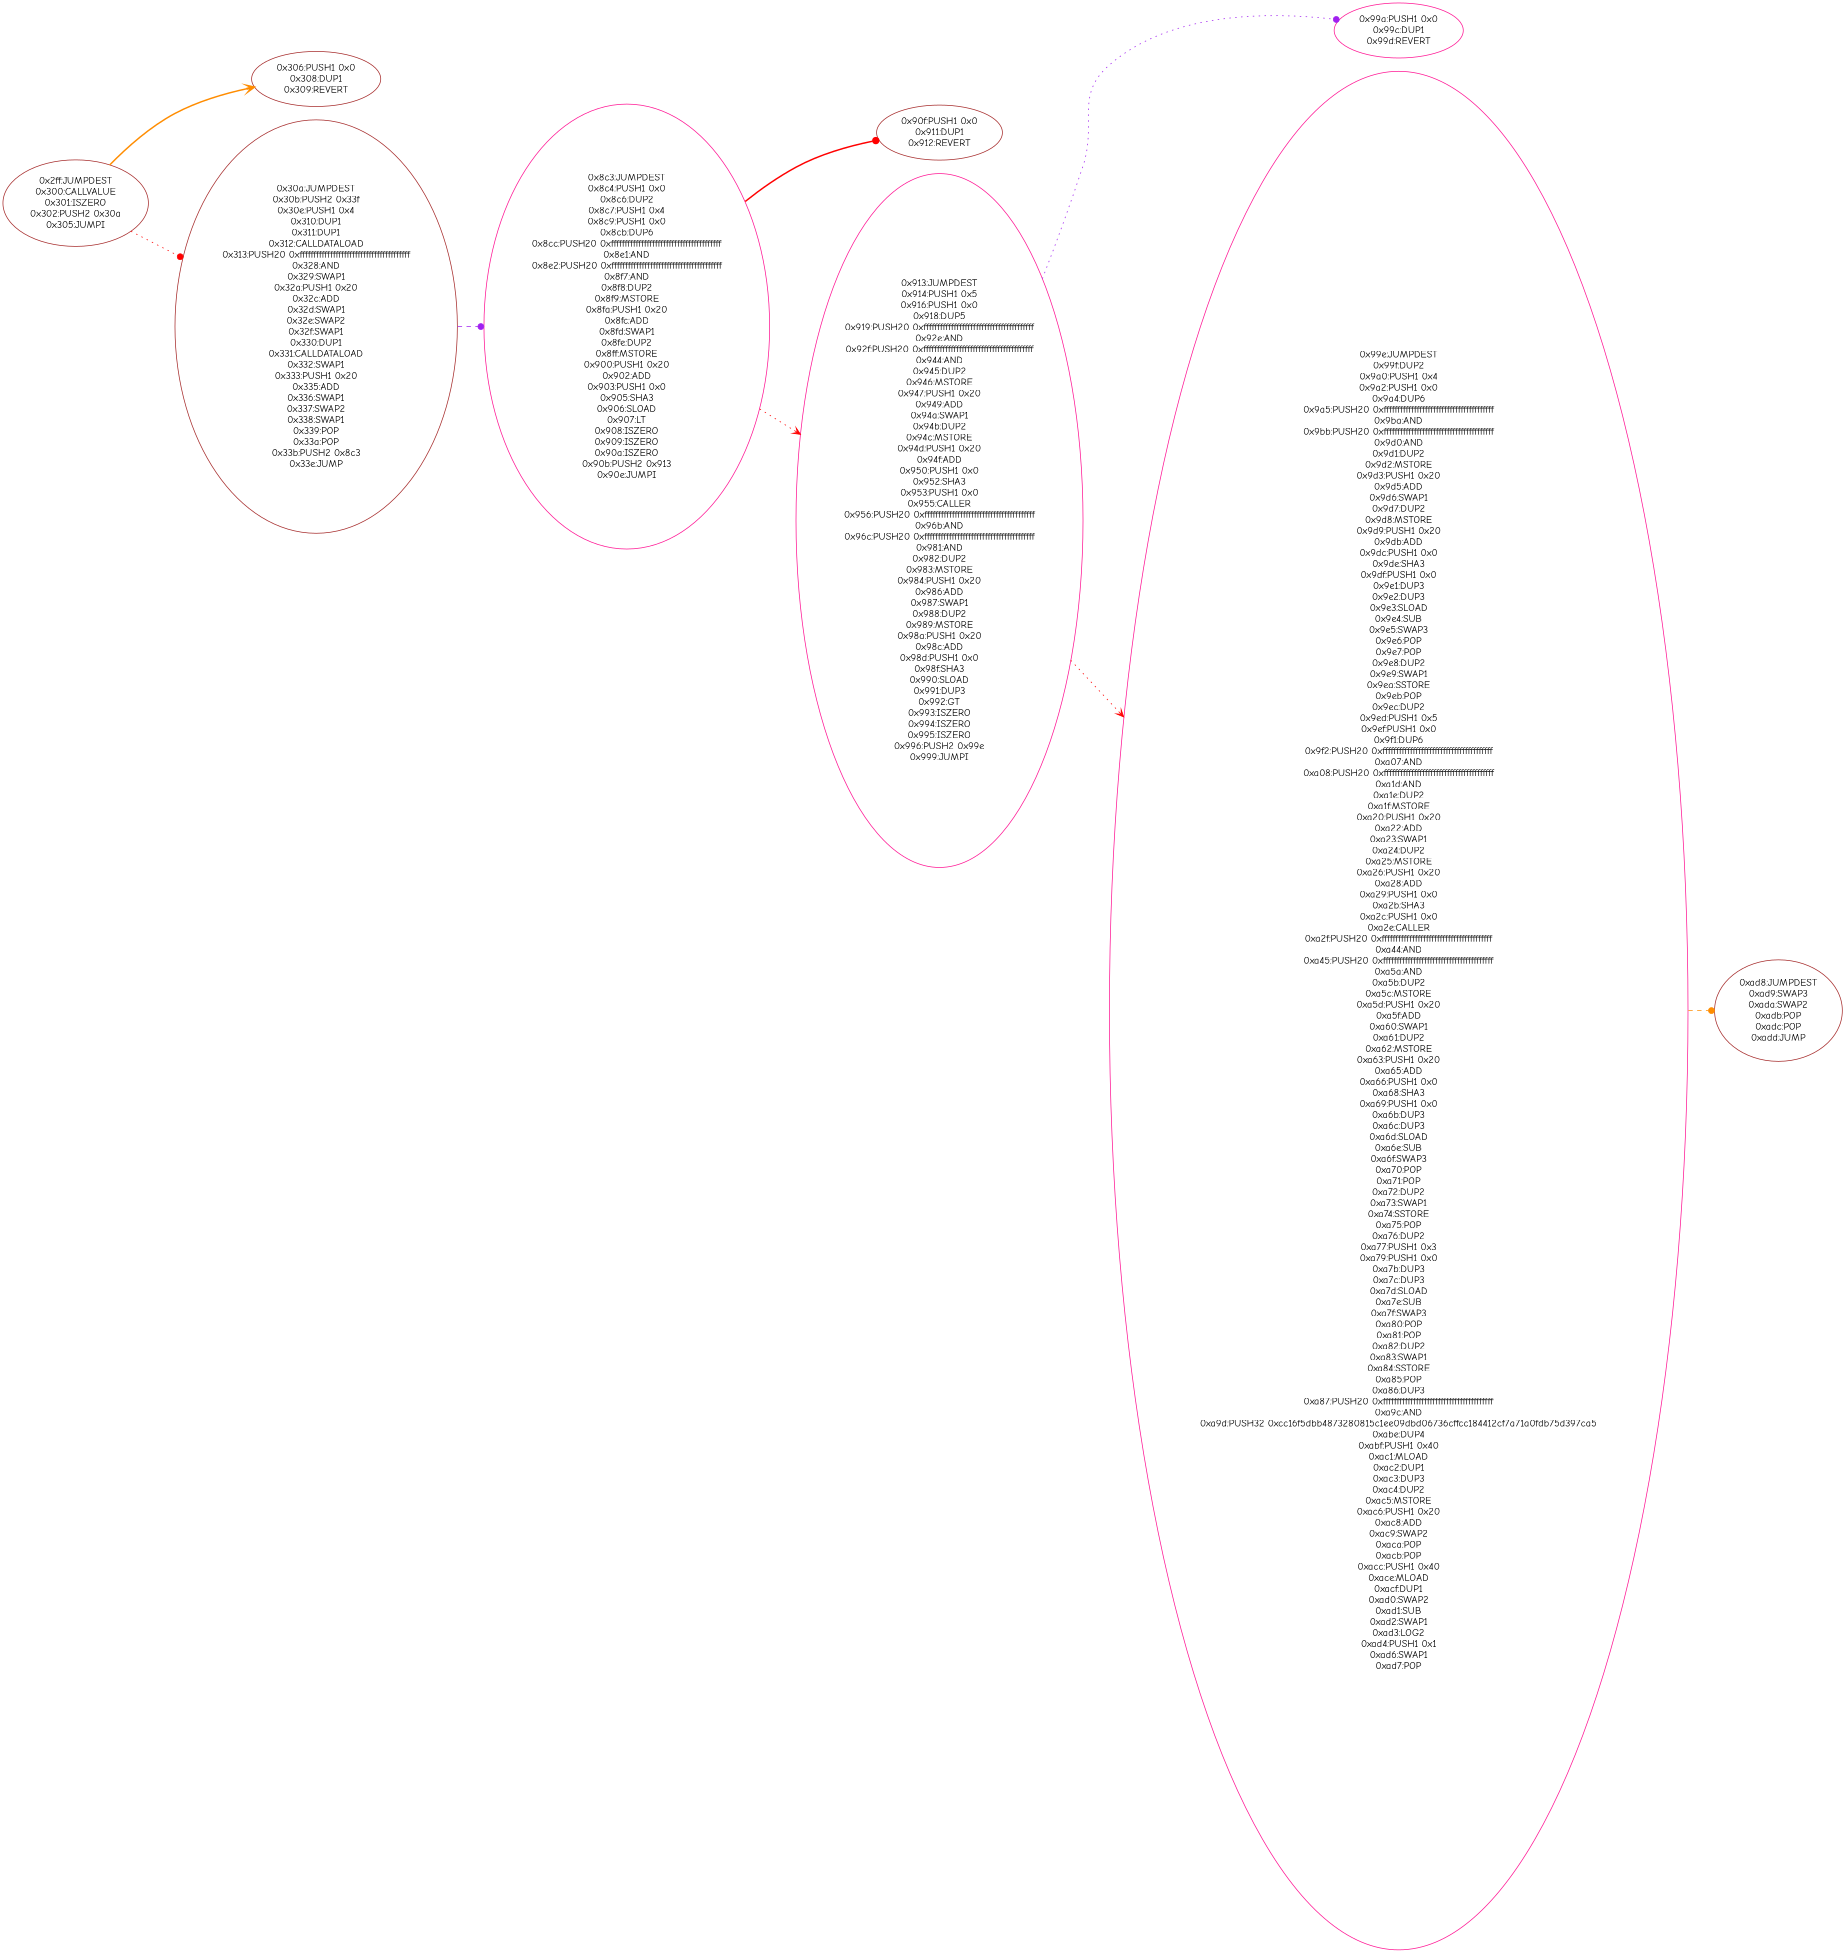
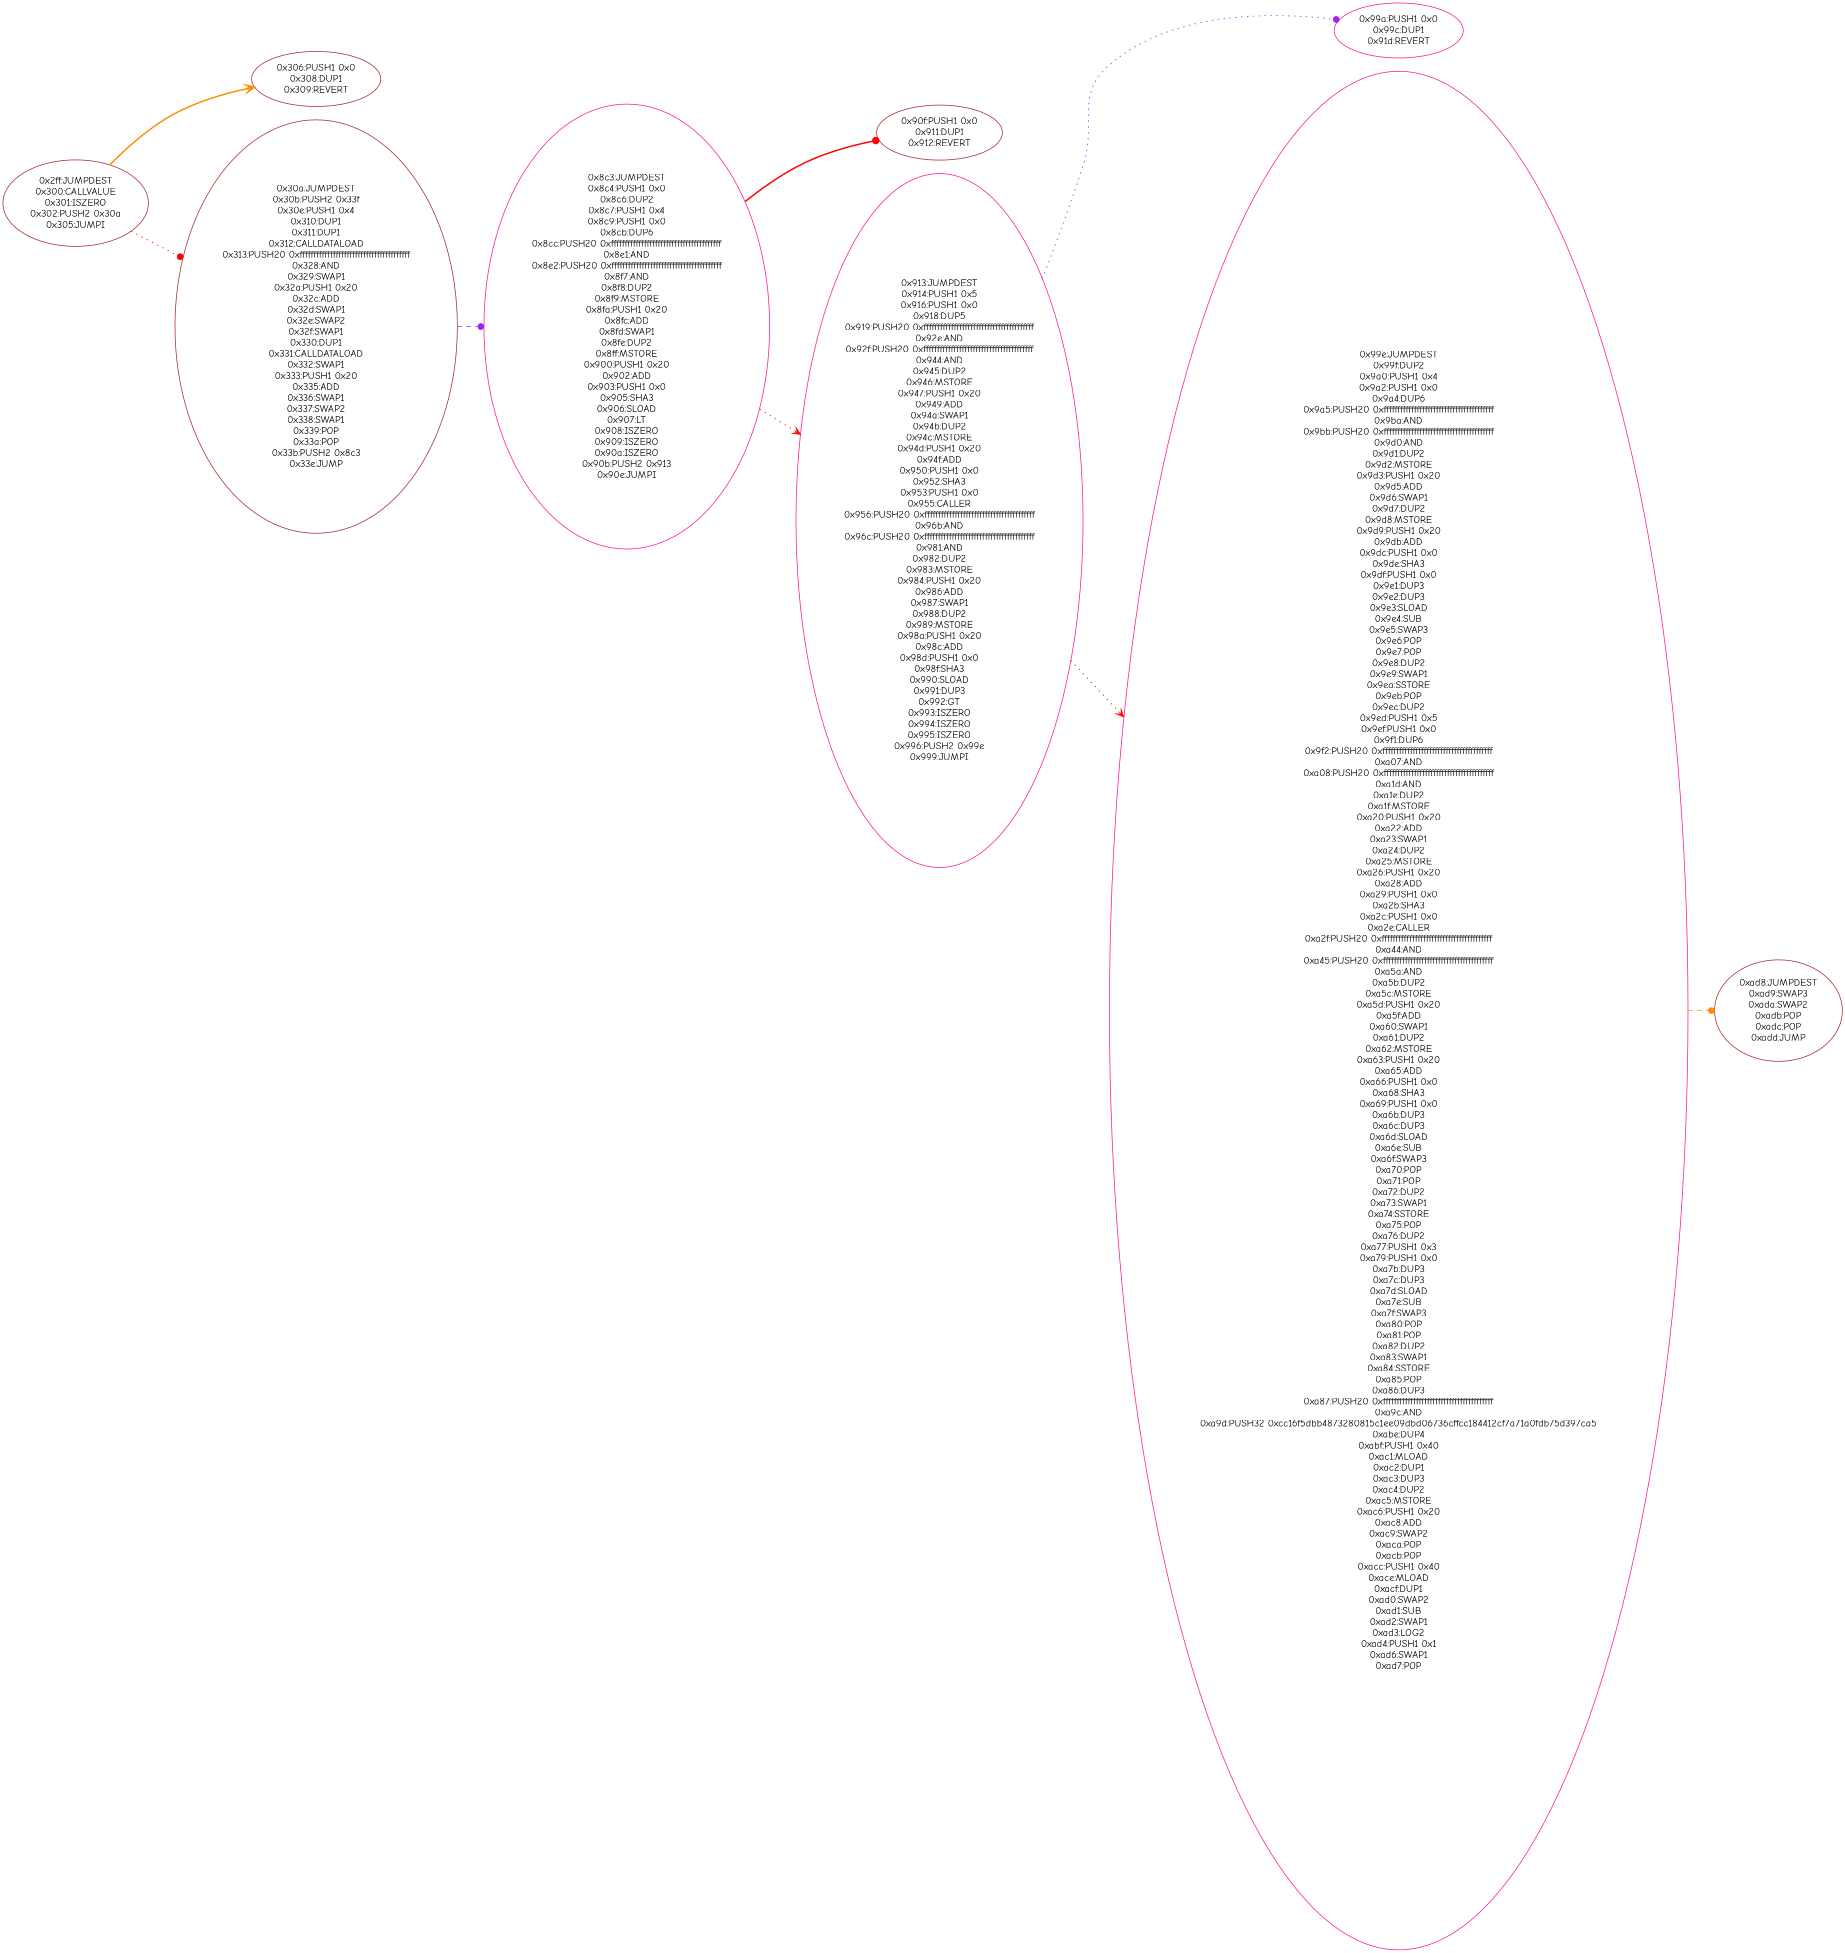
(1399, 30) -> (1399, 30)
